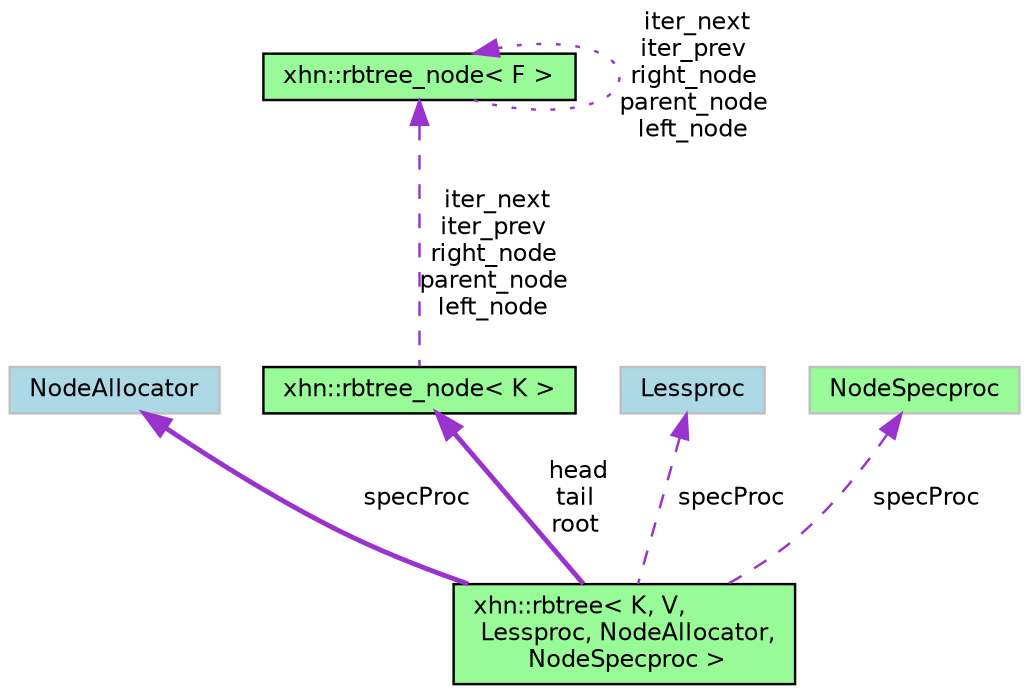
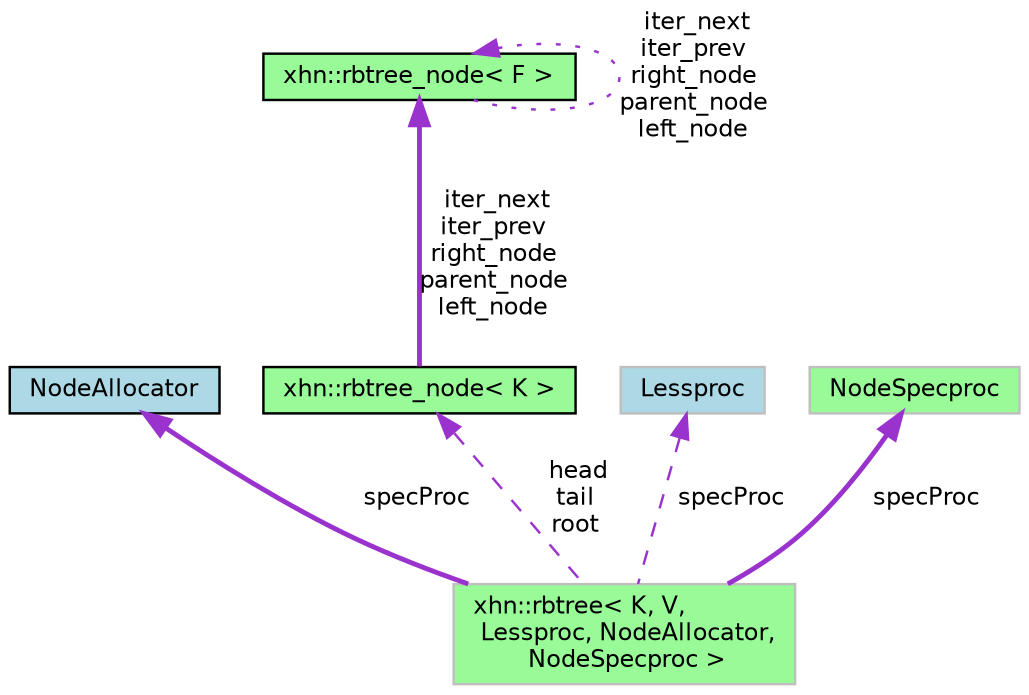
(419, 246) -> (419, 246)
(115, 390) -> (115, 390)
(519, 509) -> (519, 509)
(817, 519) -> (817, 519)
(624, 634) -> (624, 634)
